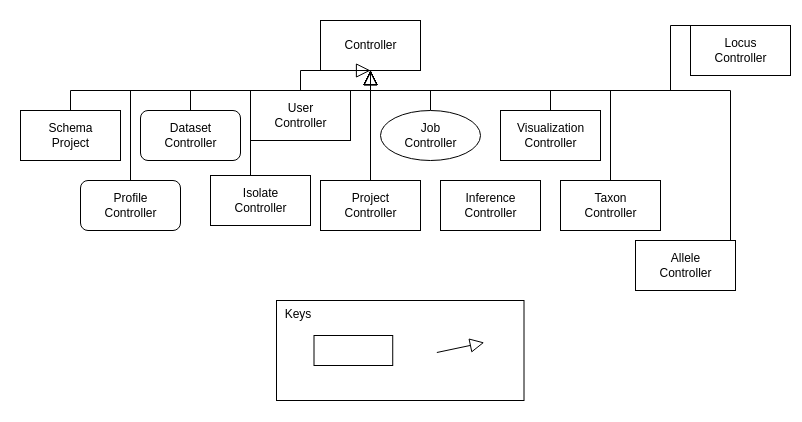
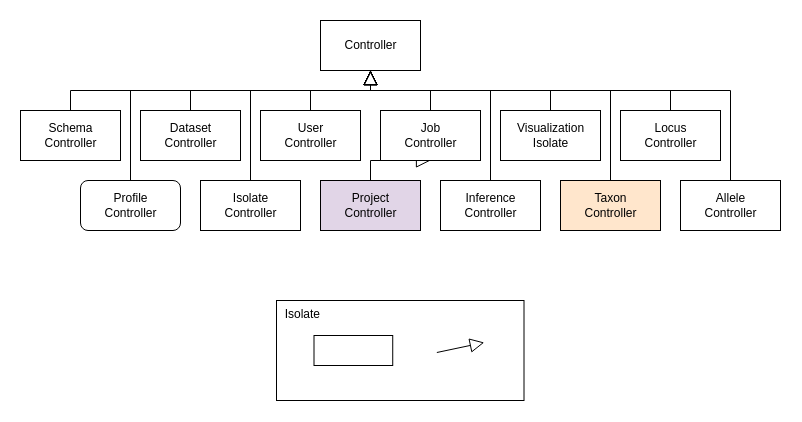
(741, 51) -> (671, 136)
(371, 78) -> (431, 110)
(301, 116) -> (311, 136)
(371, 127) -> (392, 161)
(71, 136) -> (71, 136)
(191, 136) -> (191, 136)
(431, 136) -> (431, 136)
(551, 136) -> (551, 136)
none -> (491, 137)
(261, 201) -> (251, 206)
(371, 206) -> (371, 206)
(611, 206) -> (611, 206)
(686, 266) -> (731, 206)
(292, 315) -> (300, 315)
